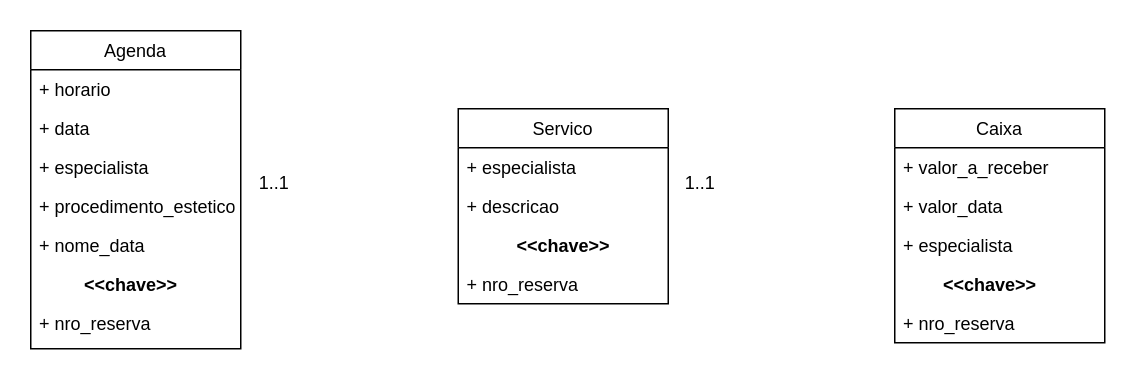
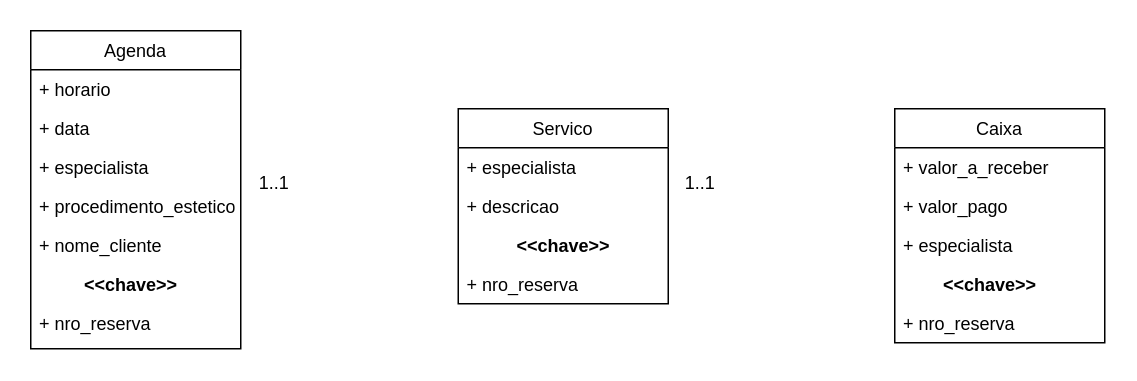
(959, 207) -> (959, 207)
(92, 246) -> (103, 246)
